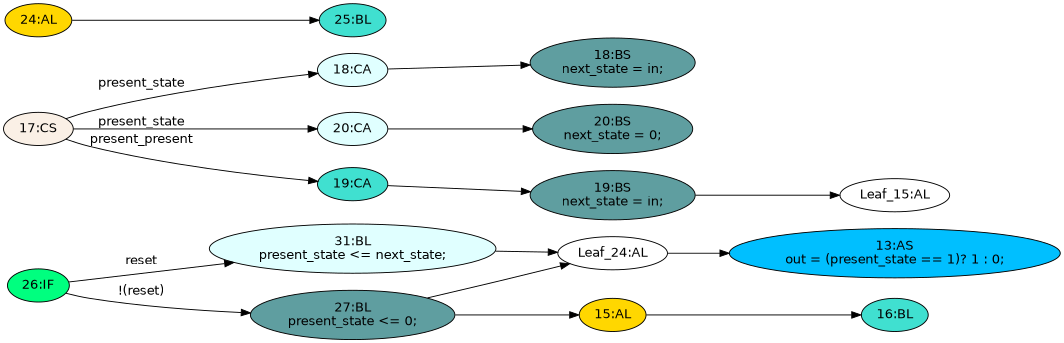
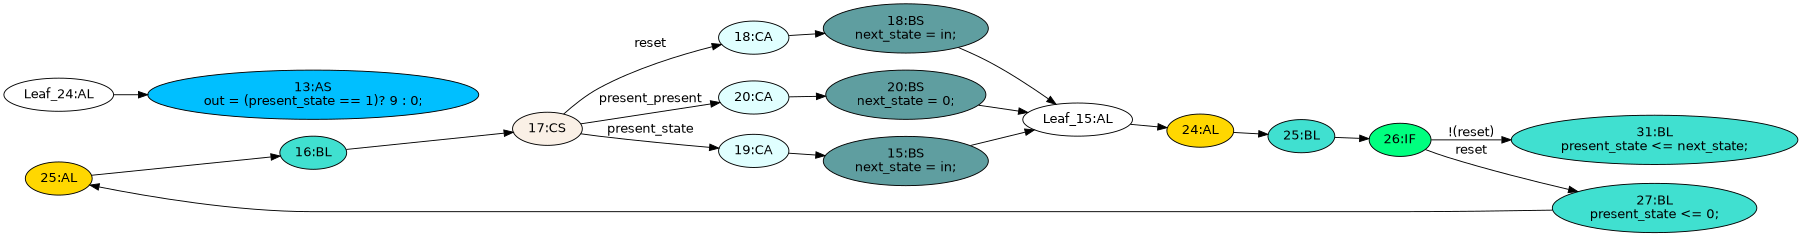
none -> (1005, 71)
(141, 83) -> (650, 44)
none -> (999, 108)
(141, 122) -> (650, 99)
none -> (1144, 126)
none -> (1347, 138)
(141, 140) -> (650, 129)
none -> (425, 141)
(353, 184) -> (754, 151)
(613, 195) -> (906, 161)
(353, 249) -> (1655, 140)
(522, 252) -> none
(895, 253) -> (313, 95)
(141, 261) -> (1471, 133)
(494, 282) -> none
(141, 291) -> (1471, 150)
(353, 315) -> (1655, 208)
(613, 315) -> (59, 179)
